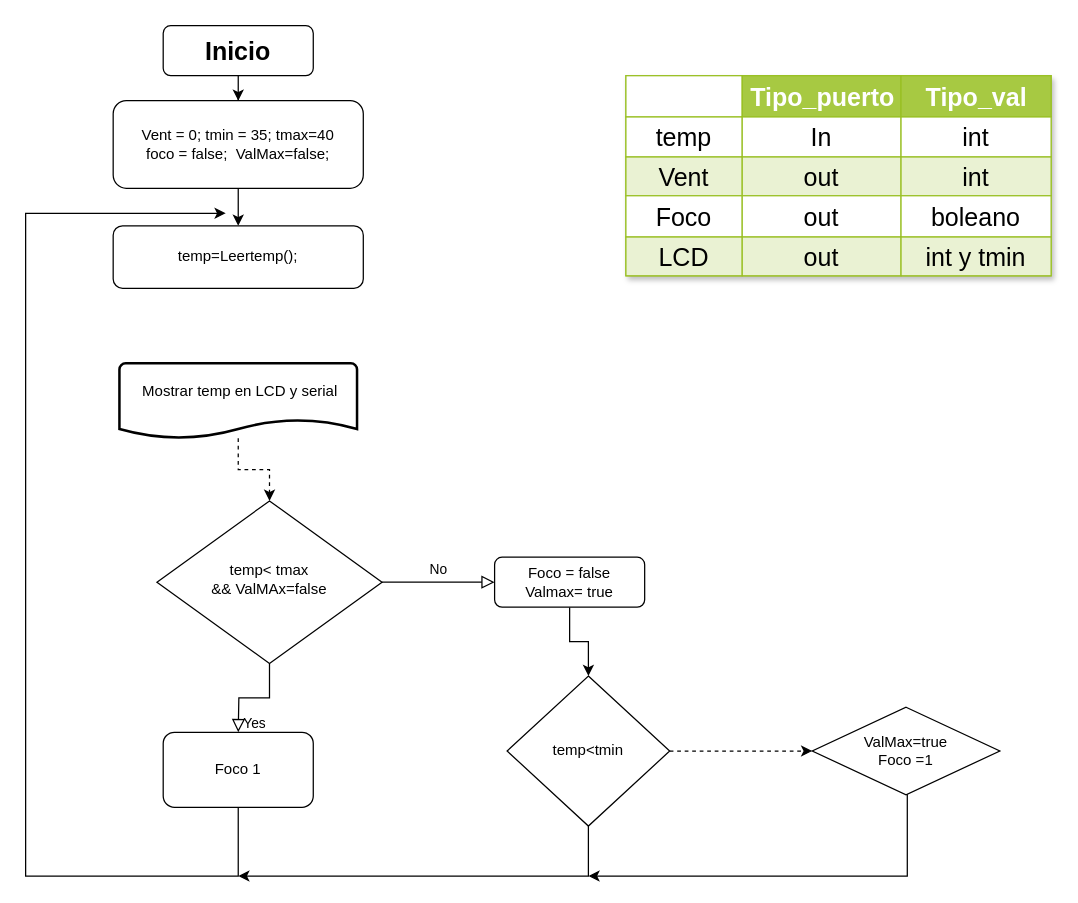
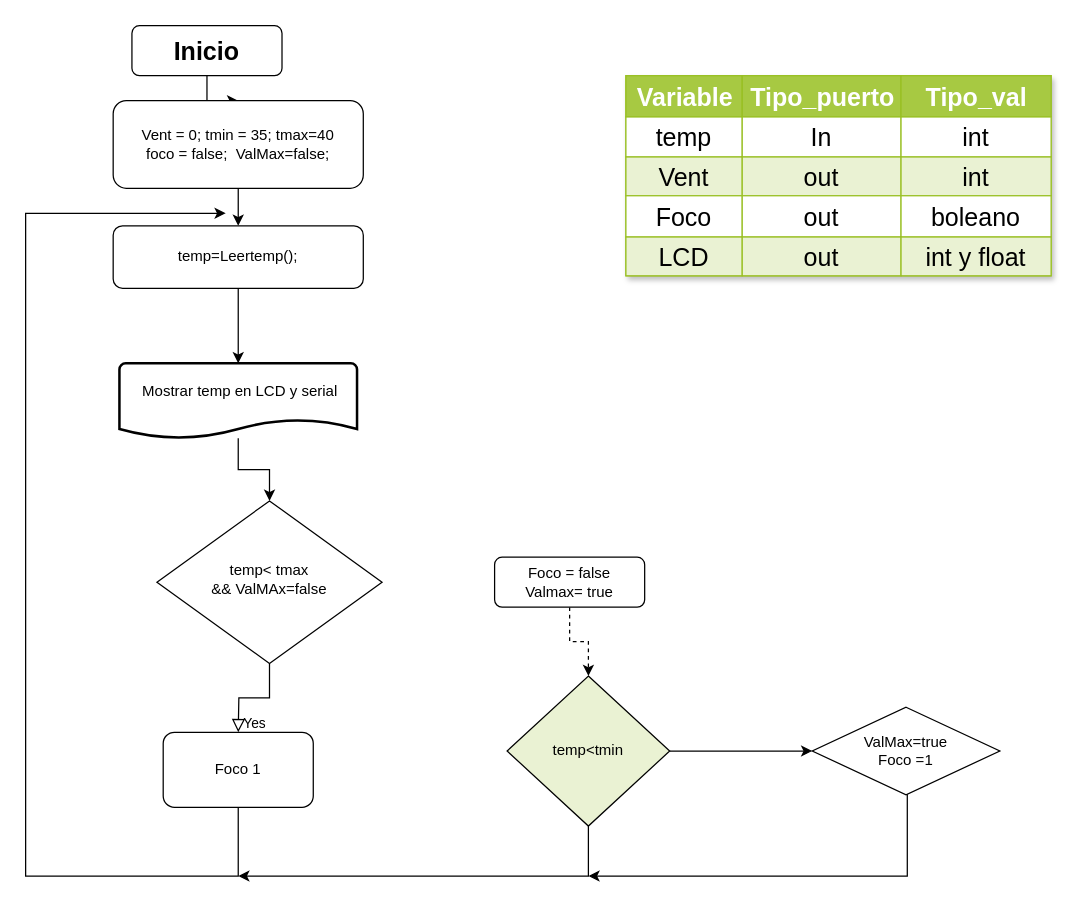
(238, 51) -> (207, 51)
(684, 96) -> (684, 96)
(976, 257) -> (976, 257)
none -> (238, 321)
(249, 469) -> (249, 469)
(431, 582) -> none
(574, 641) -> (574, 641)
(588, 751) -> (588, 751)
(738, 751) -> (738, 751)
